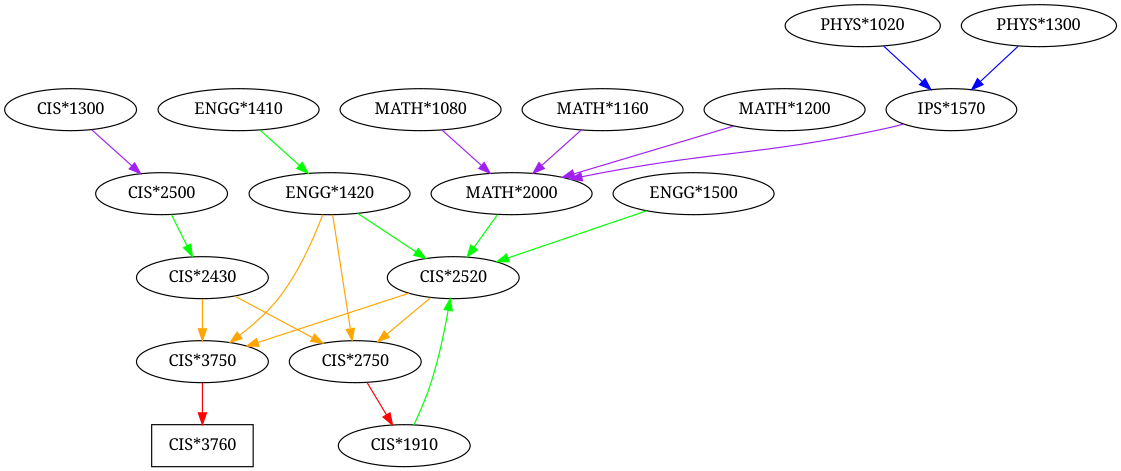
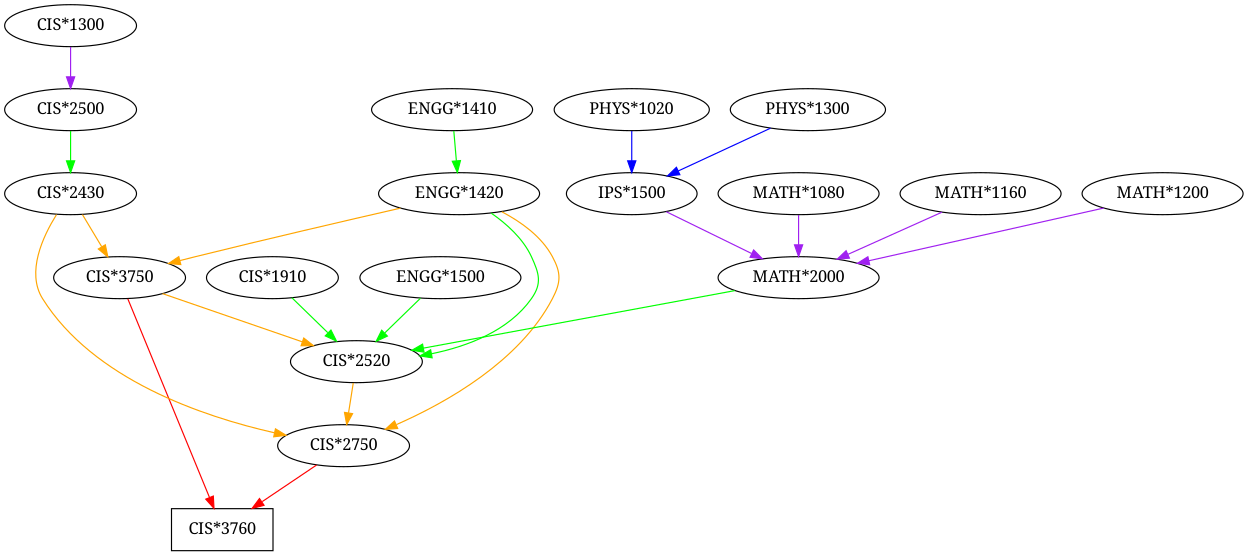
(951, 110) -> (632, 194)
(333, 318) -> (232, 318)
(377, 399) -> (289, 483)
